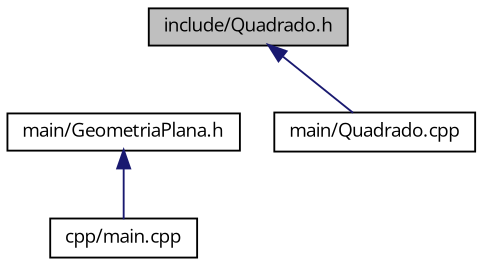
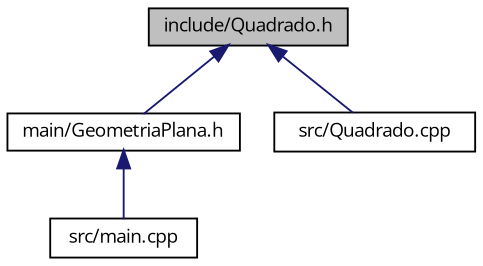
none -> (179, 85)
(375, 132) -> (375, 132)
(124, 238) -> (124, 238)
